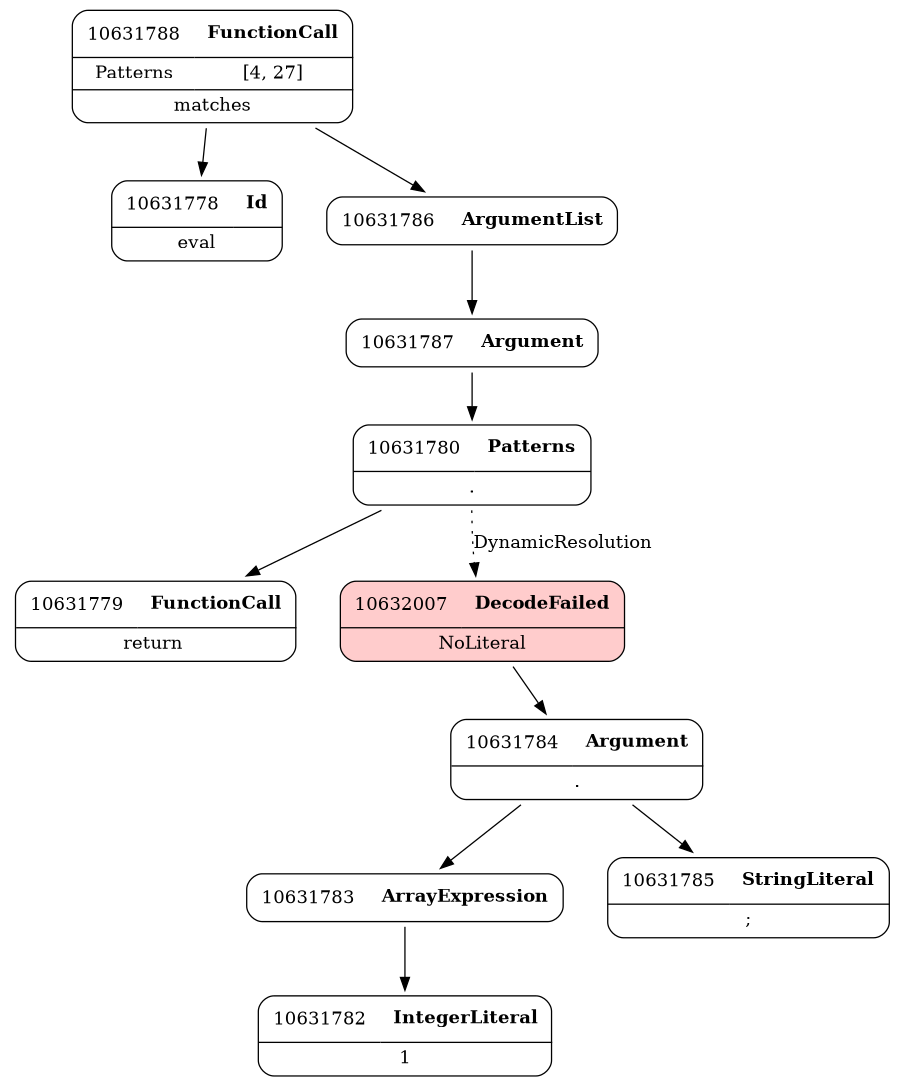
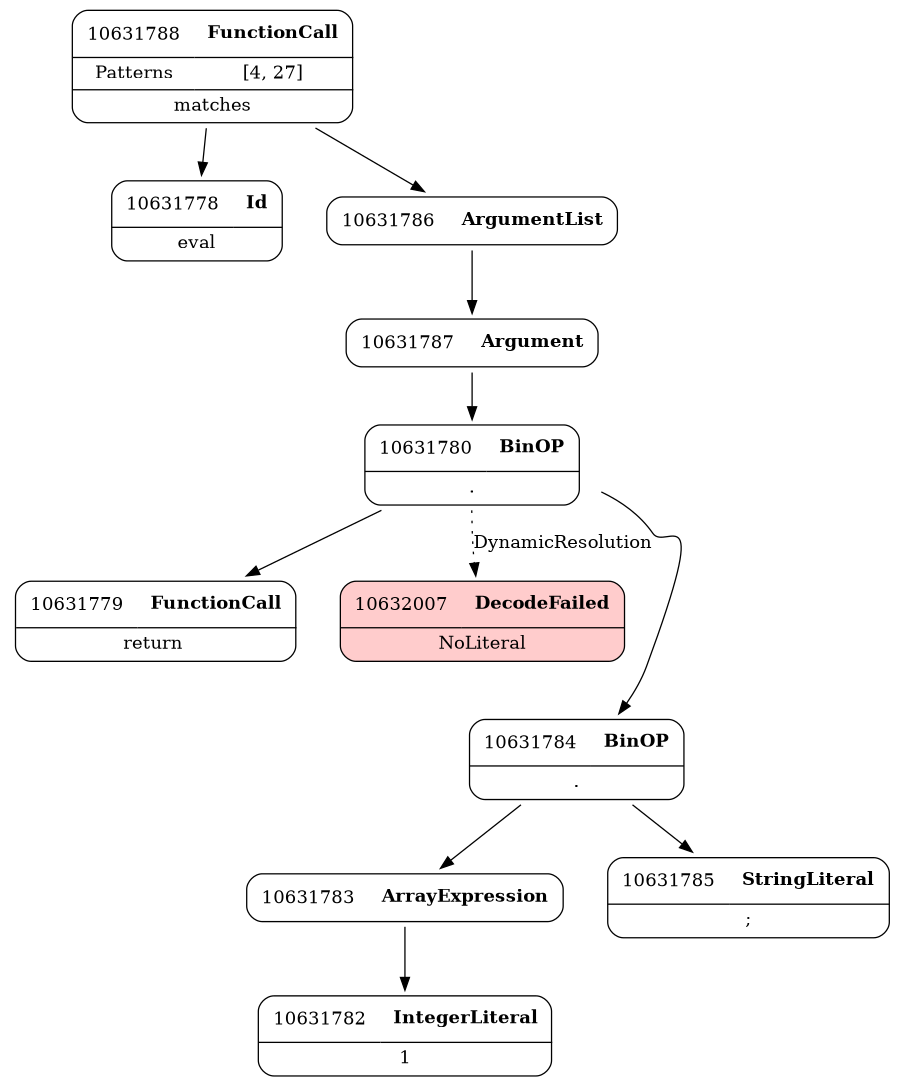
(532, 447) -> (532, 447)
(526, 685) -> (676, 578)
(637, 741) -> (637, 741)
